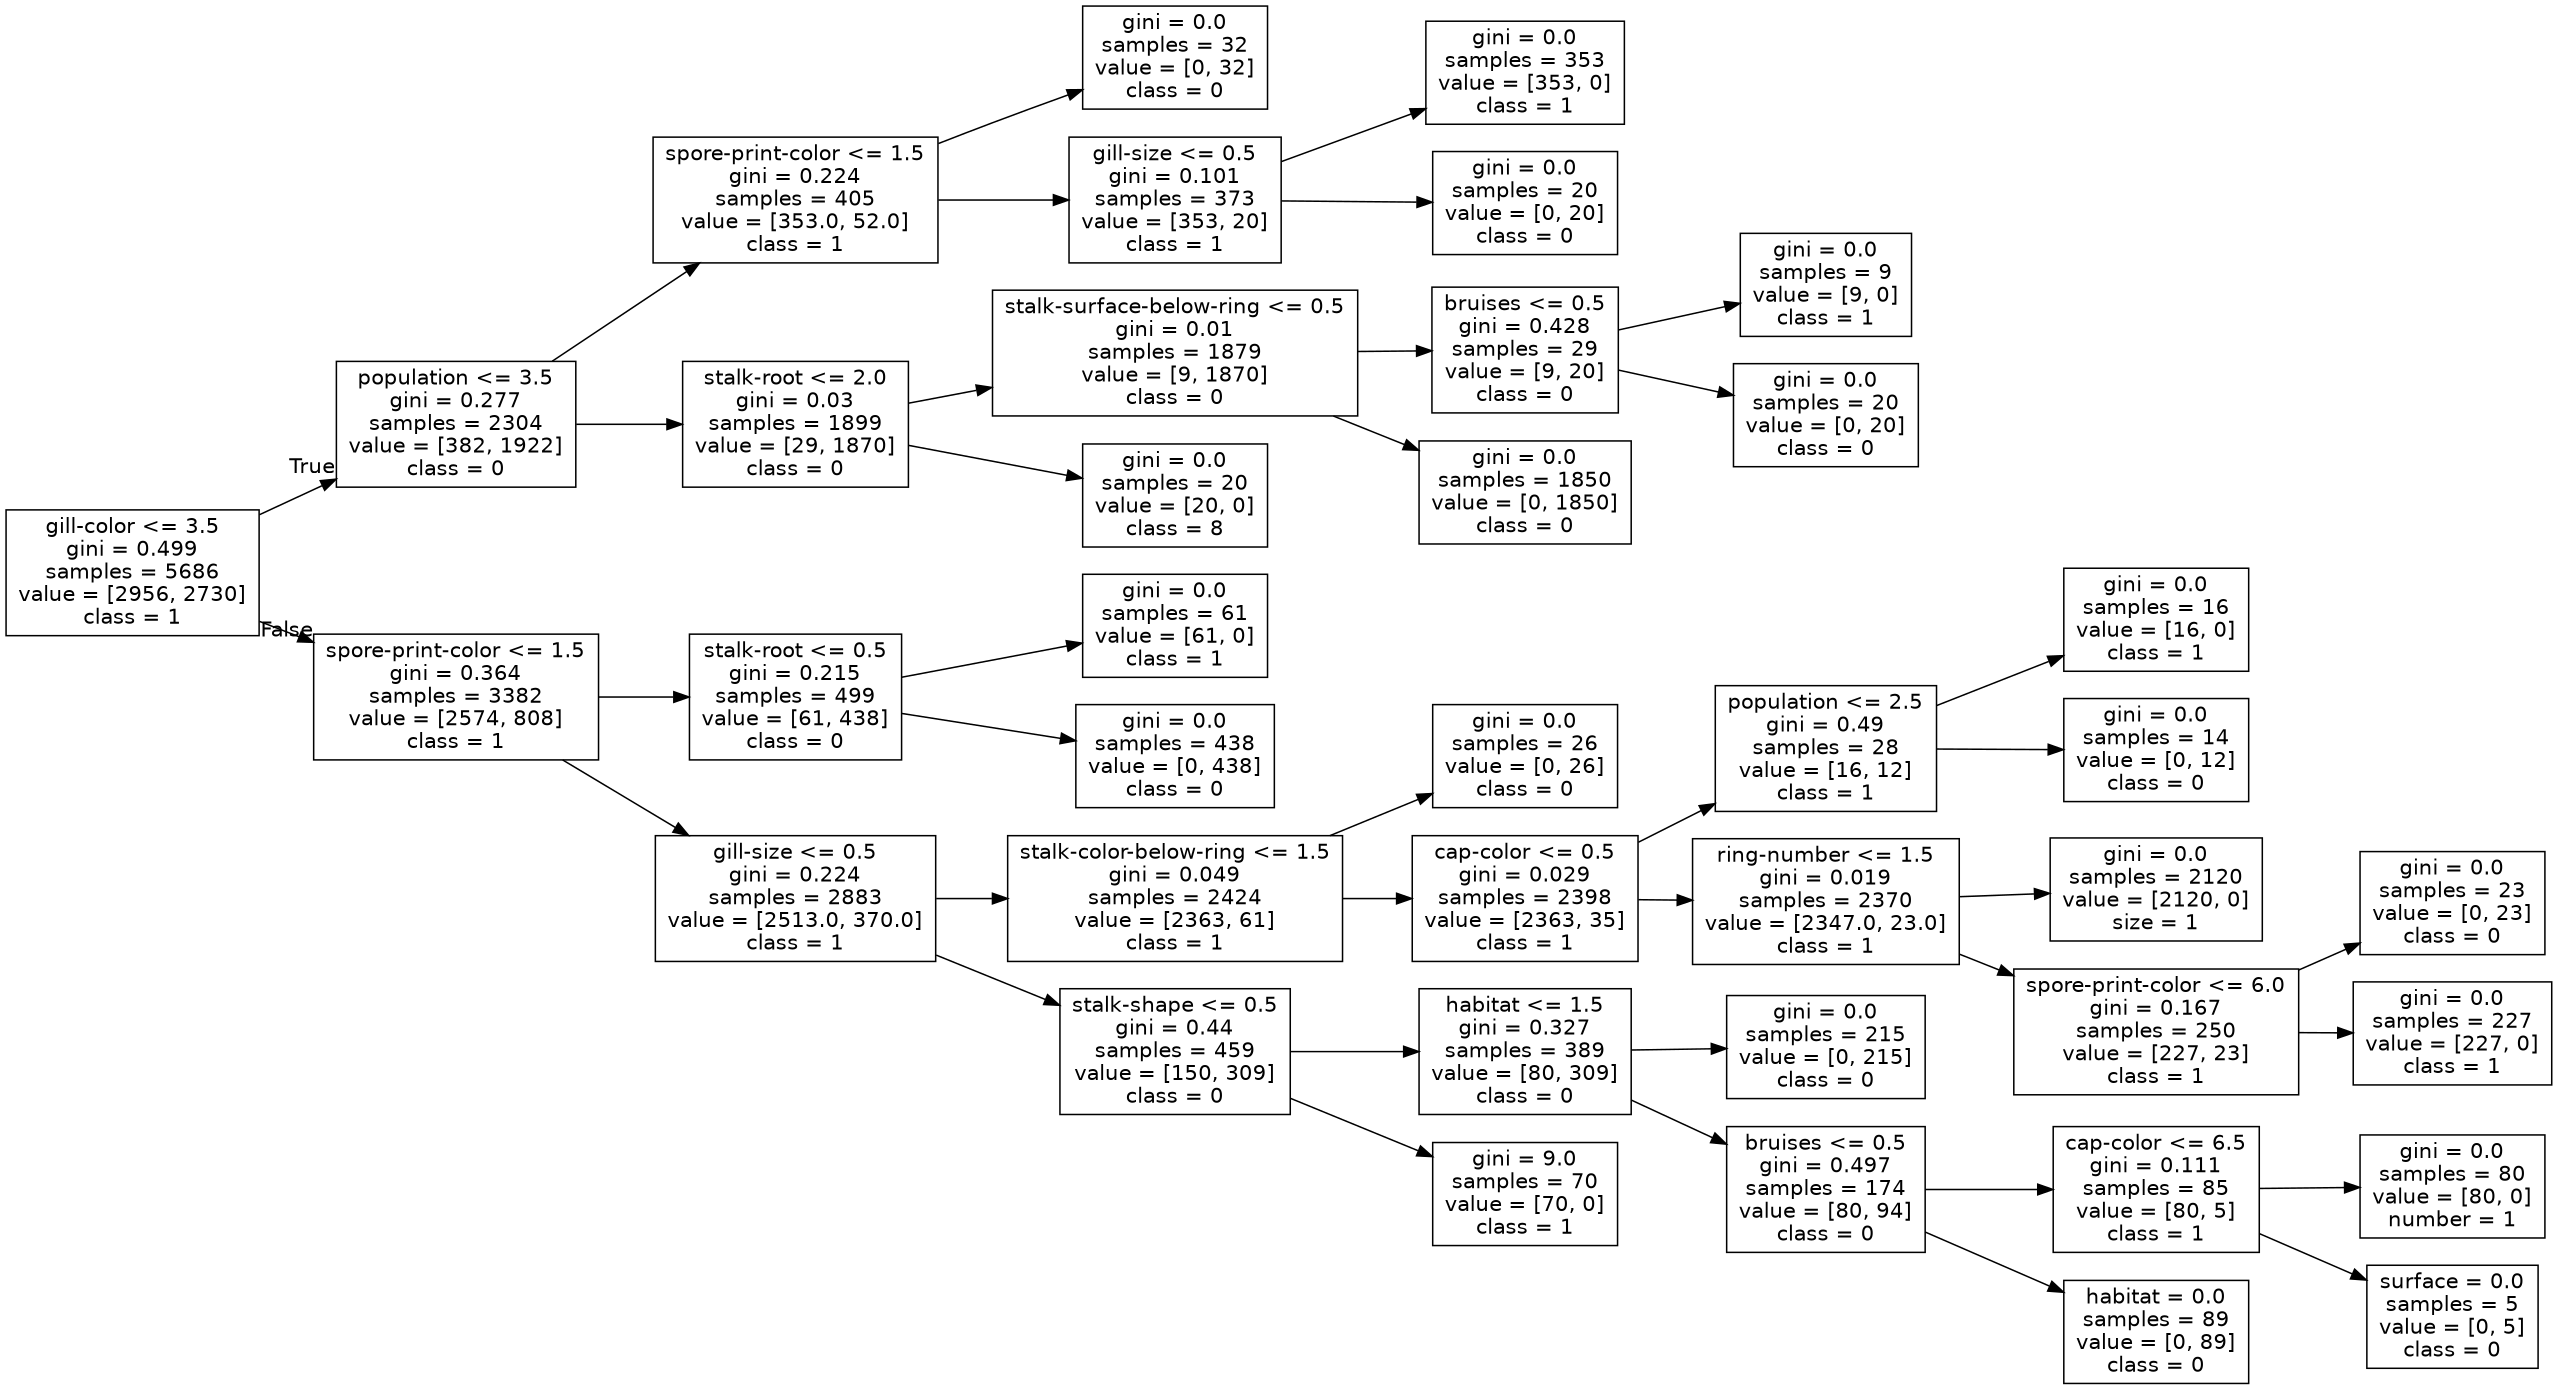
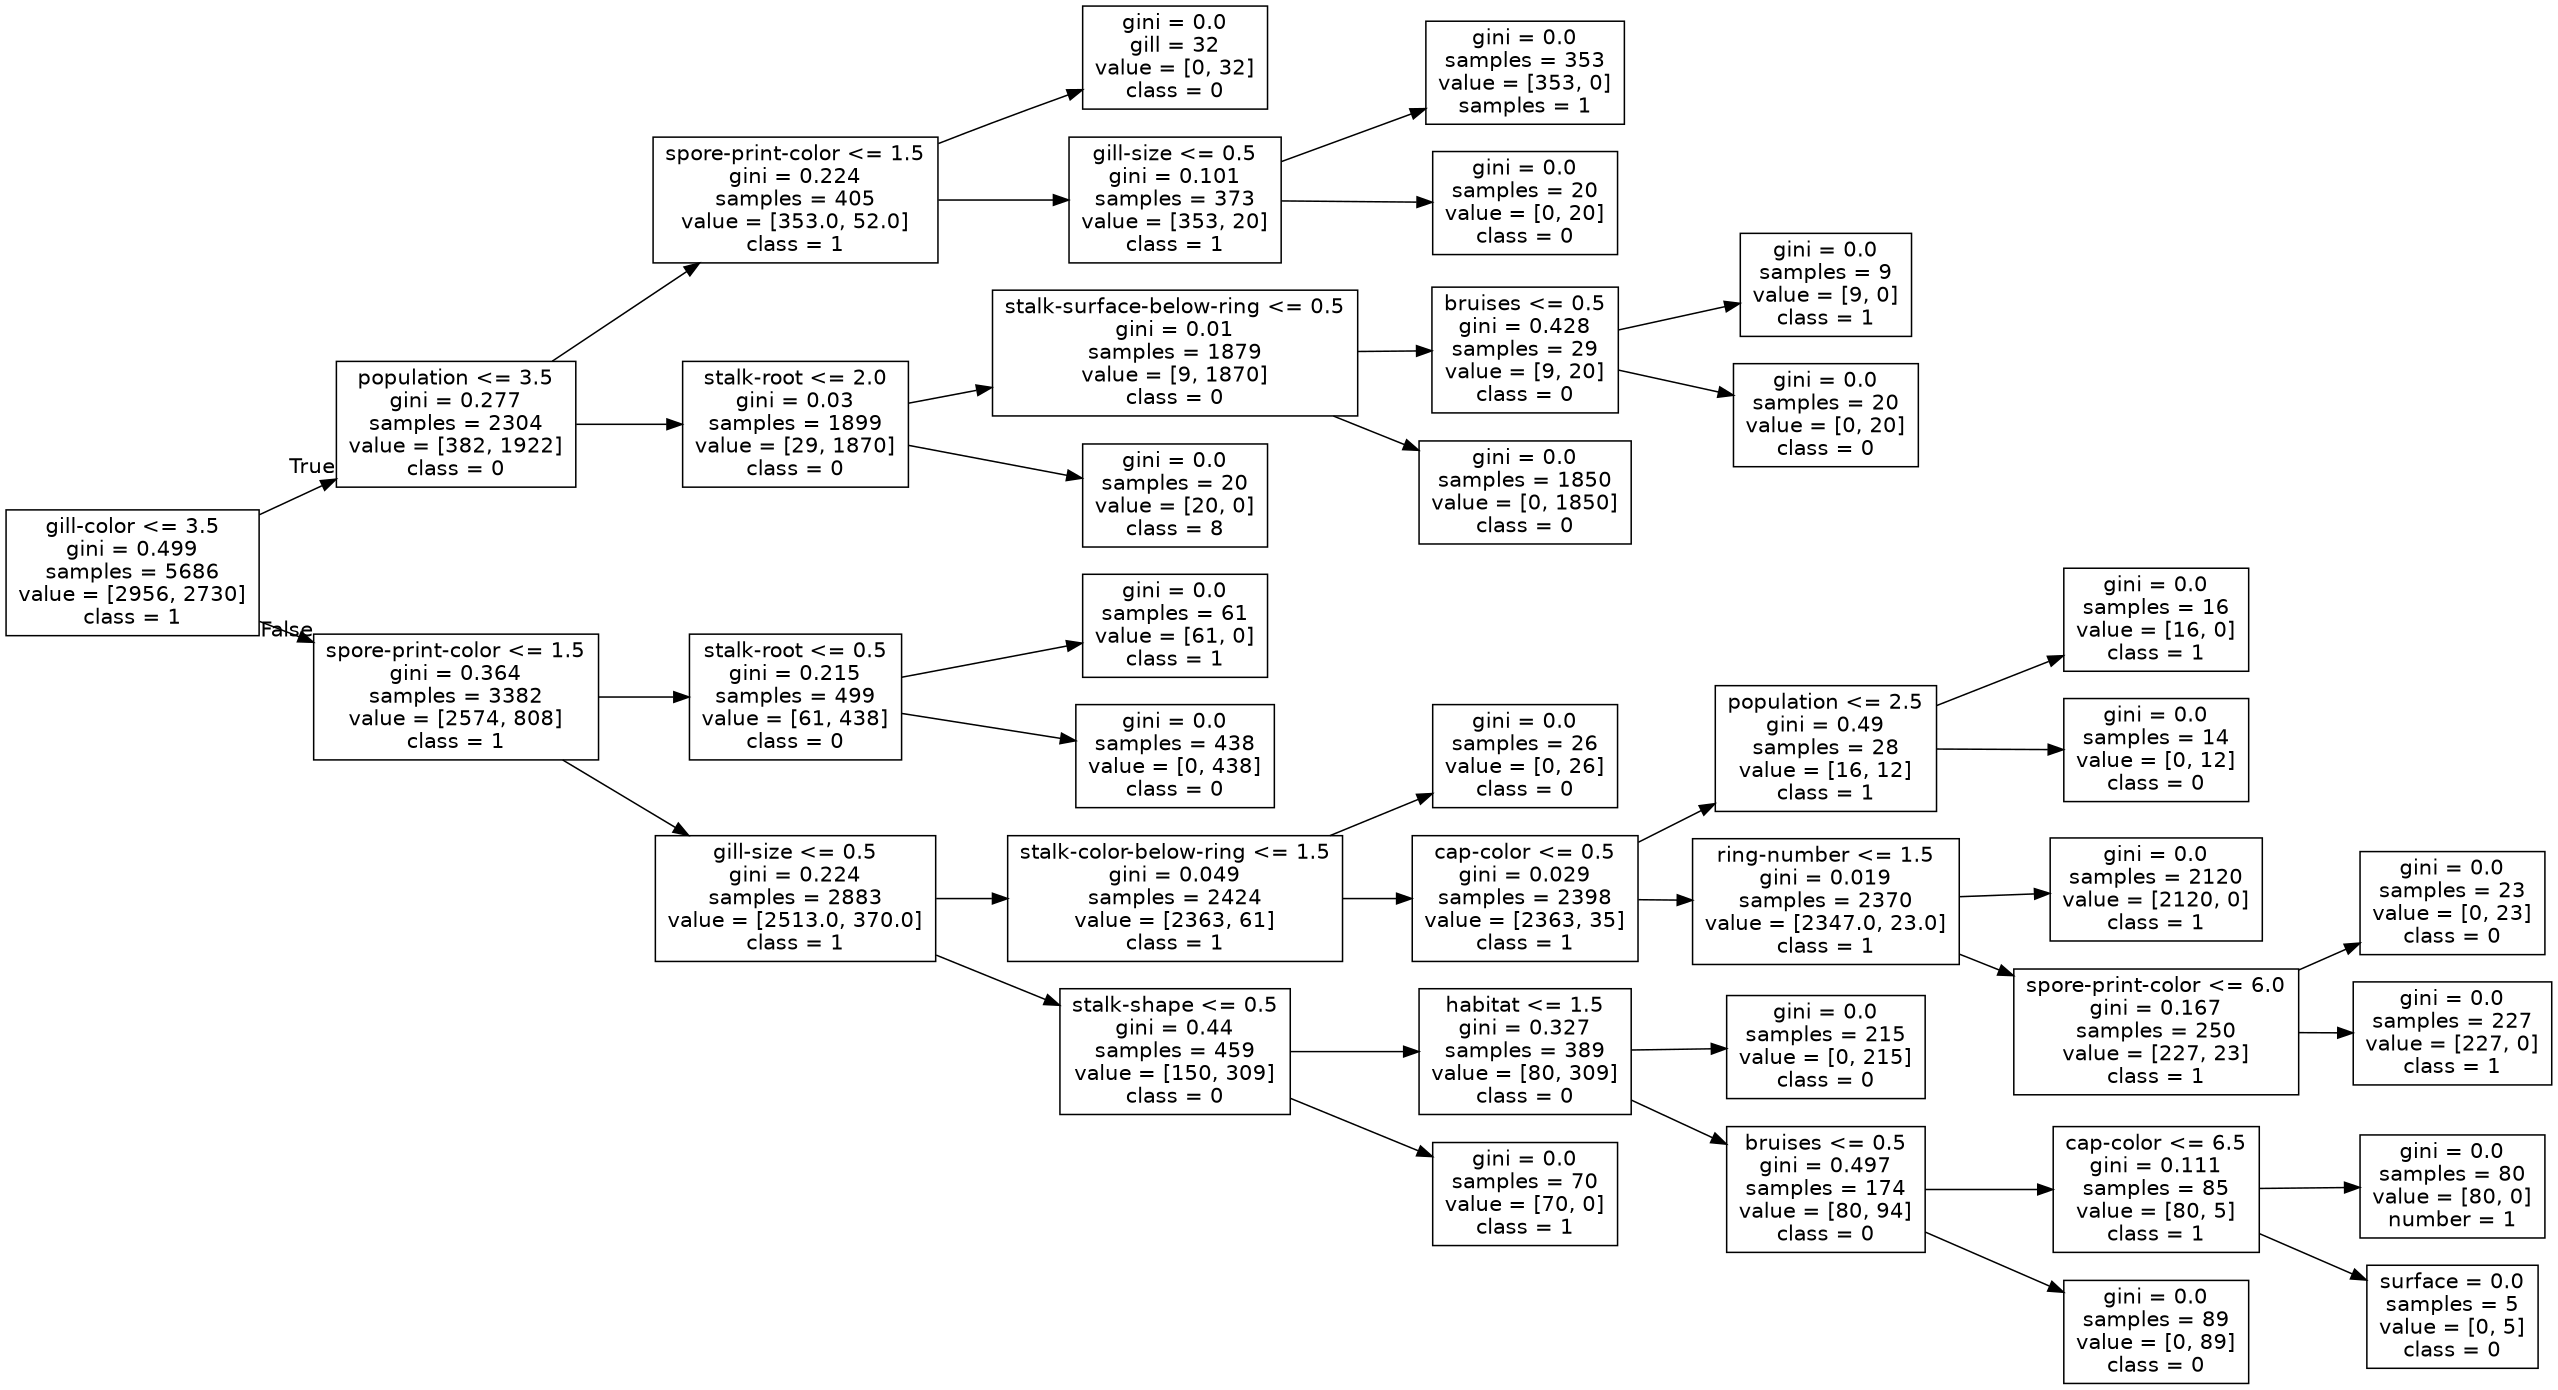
(1175, 58) -> (1175, 58)
(1525, 73) -> (1525, 73)
(2156, 889) -> (2156, 889)
(1525, 1194) -> (1525, 1194)
(2156, 1332) -> (2156, 1332)
